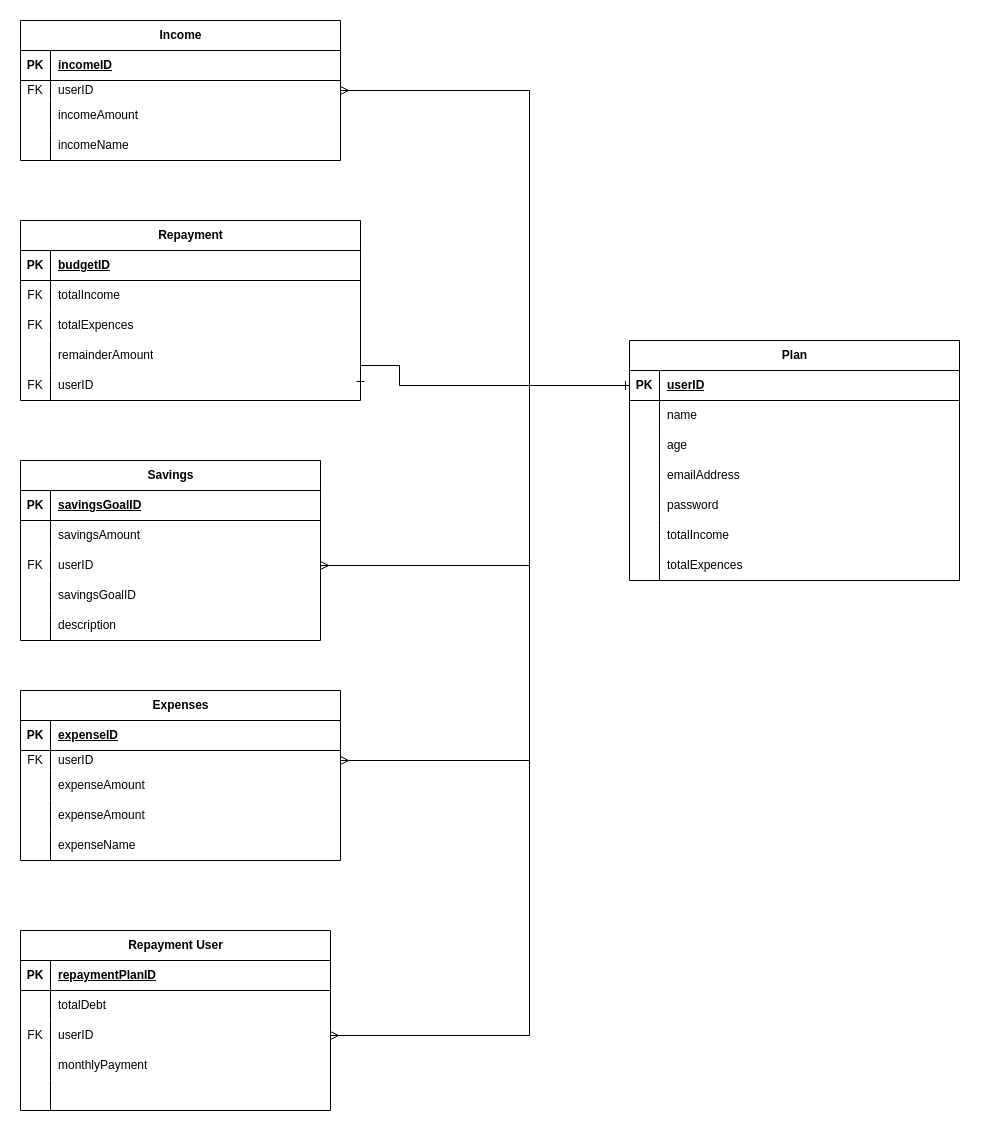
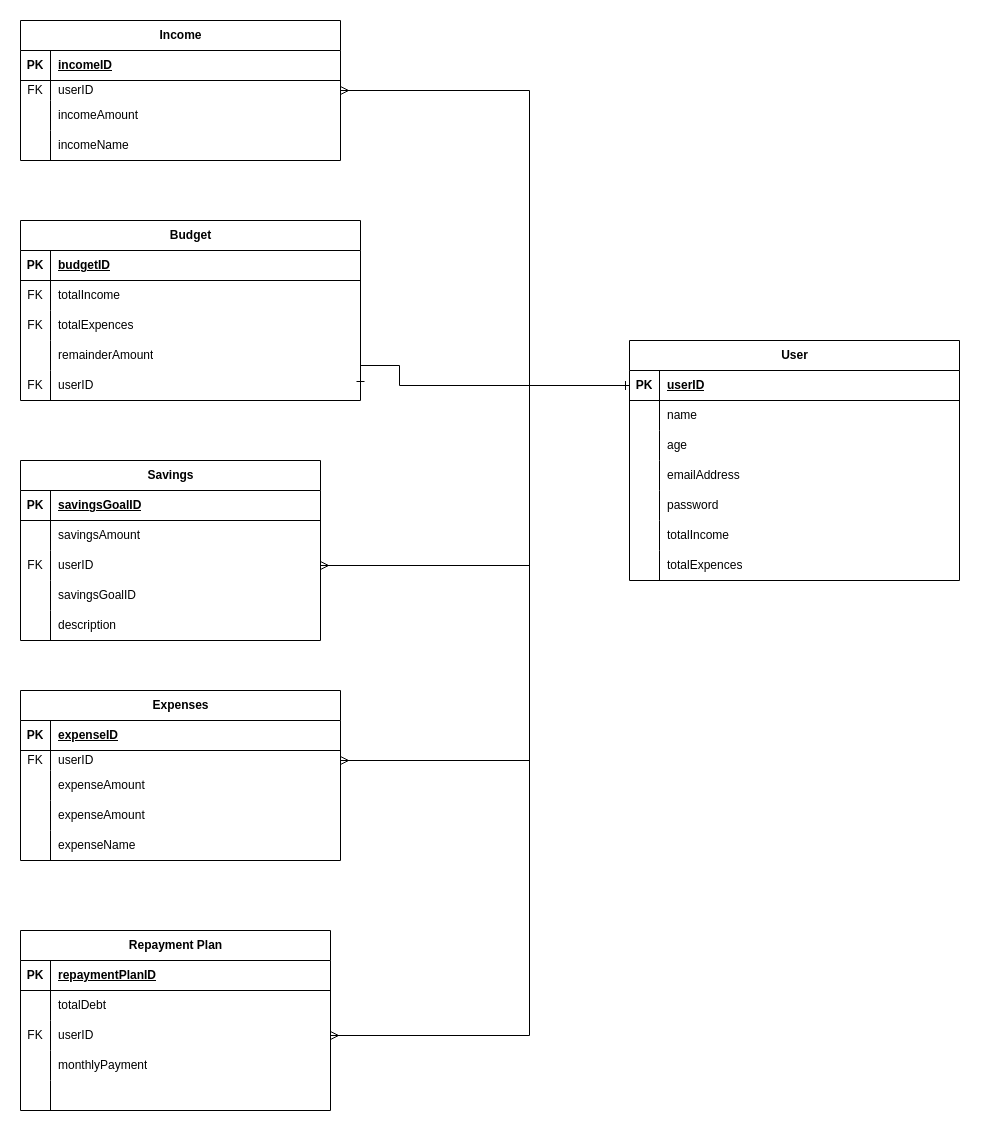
(191, 236) -> (191, 236)
(795, 356) -> (795, 356)
(176, 946) -> (176, 946)
